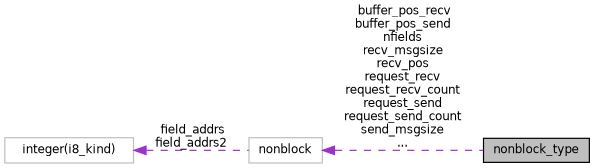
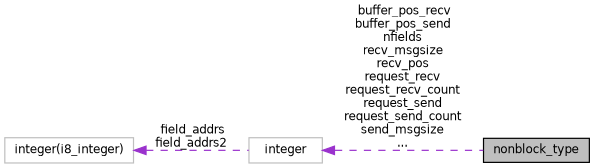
(69, 150) -> (69, 150)
(286, 150) -> (286, 150)
